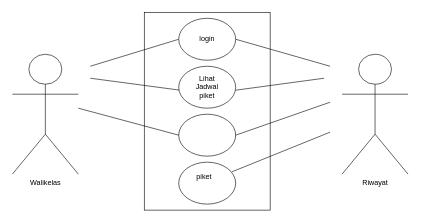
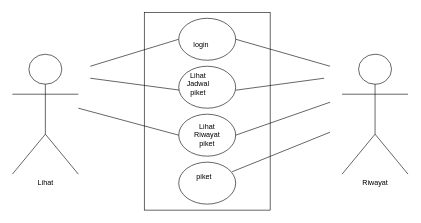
(207, 39) -> (201, 45)
(207, 87) -> (198, 84)
none -> (207, 135)
(46, 183) -> (46, 183)
